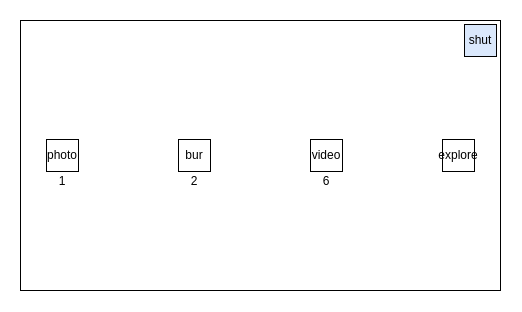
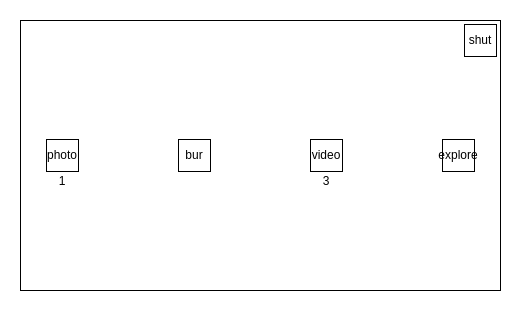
(481, 41) -> (481, 41)
(195, 182) -> none
(327, 182) -> (327, 182)
